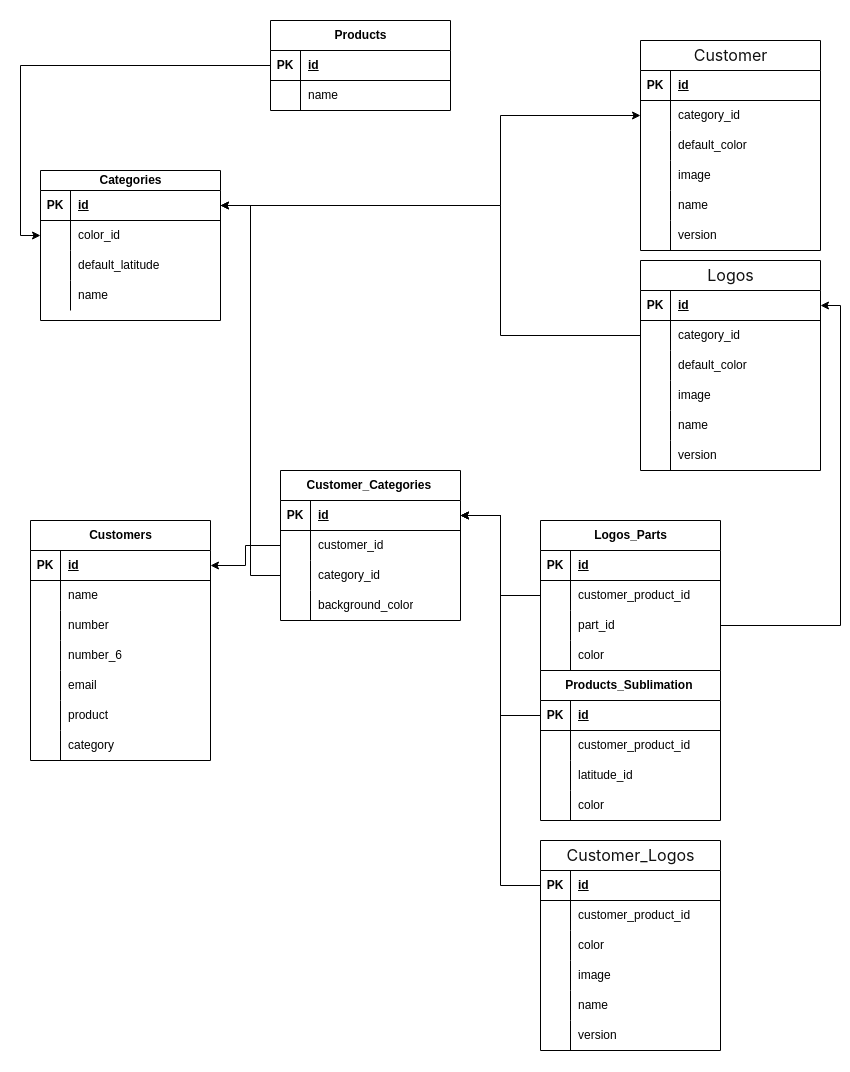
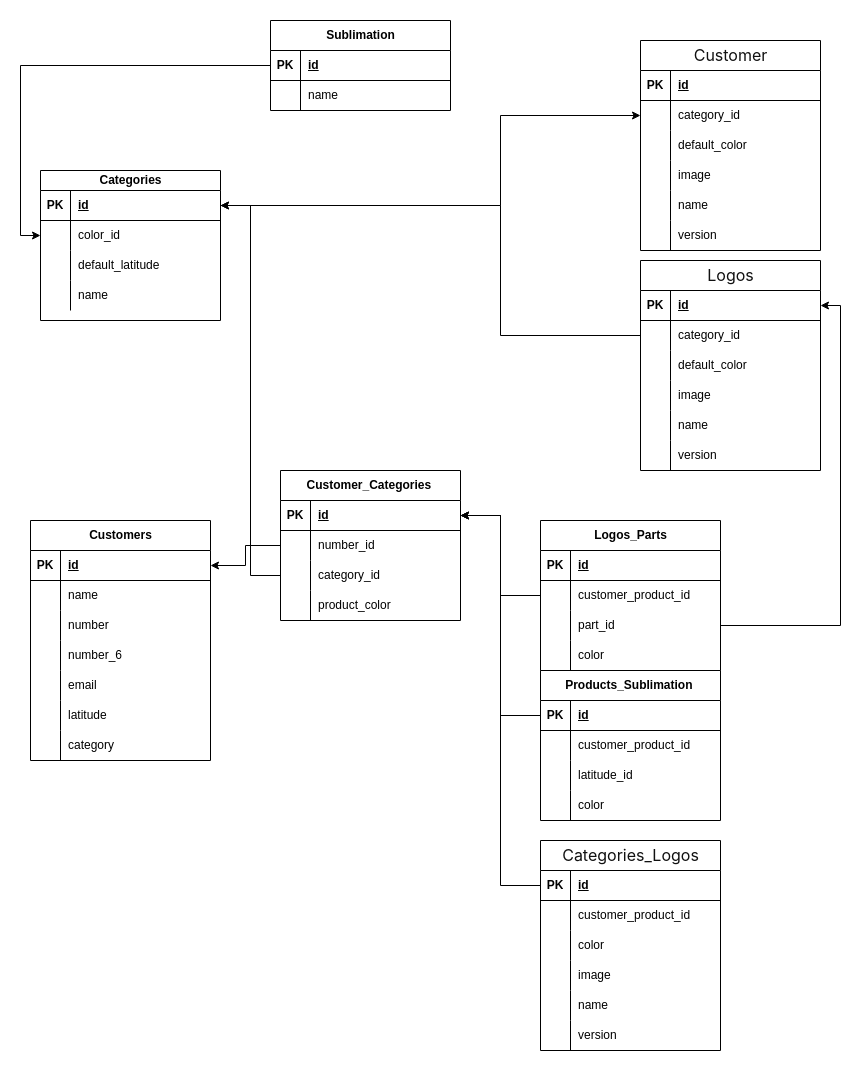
(361, 36) -> (361, 36)
(354, 546) -> (347, 546)
(371, 606) -> (361, 606)
(92, 716) -> (92, 716)
(631, 856) -> (631, 856)
